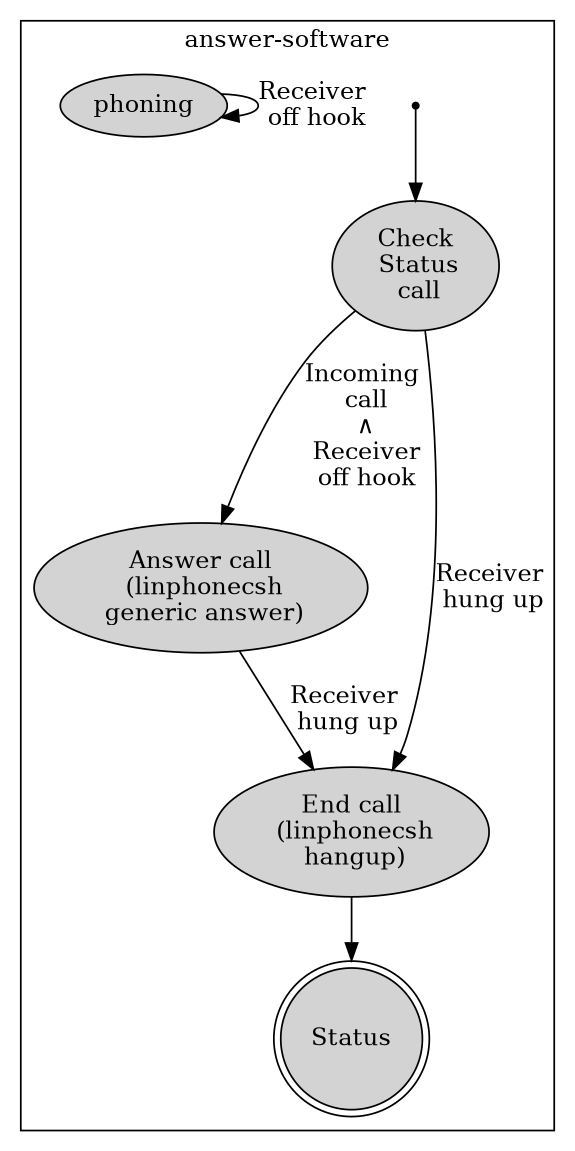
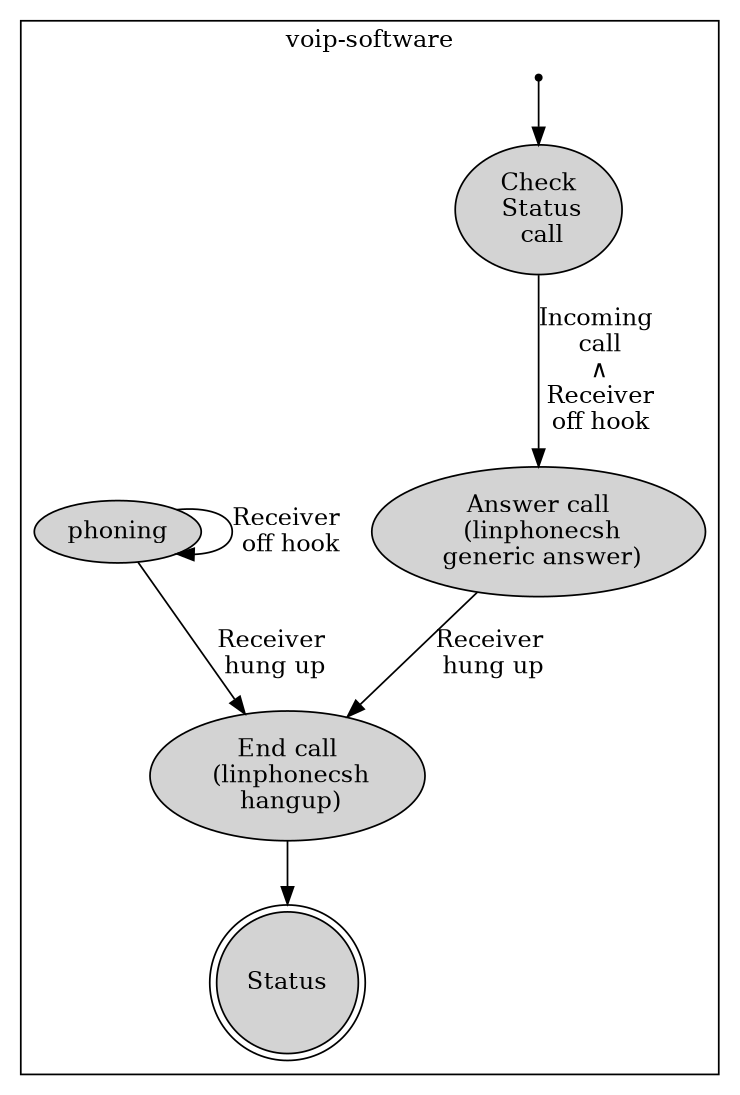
(288, 41) -> (370, 41)
(435, 544) -> (186, 631)
